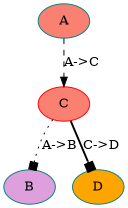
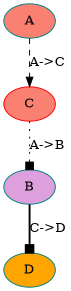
(79, 141) -> (30, 224)
